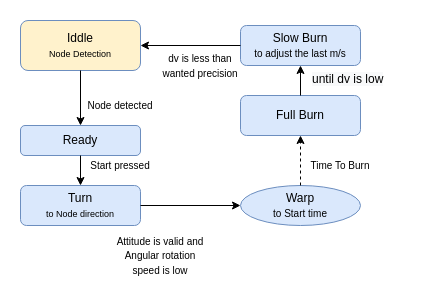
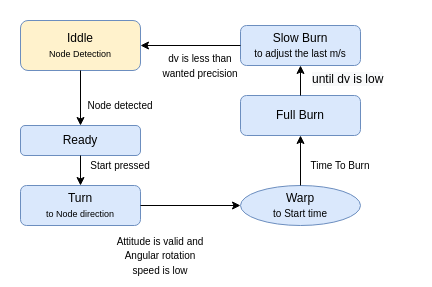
(301, 163) -> (301, 163)
